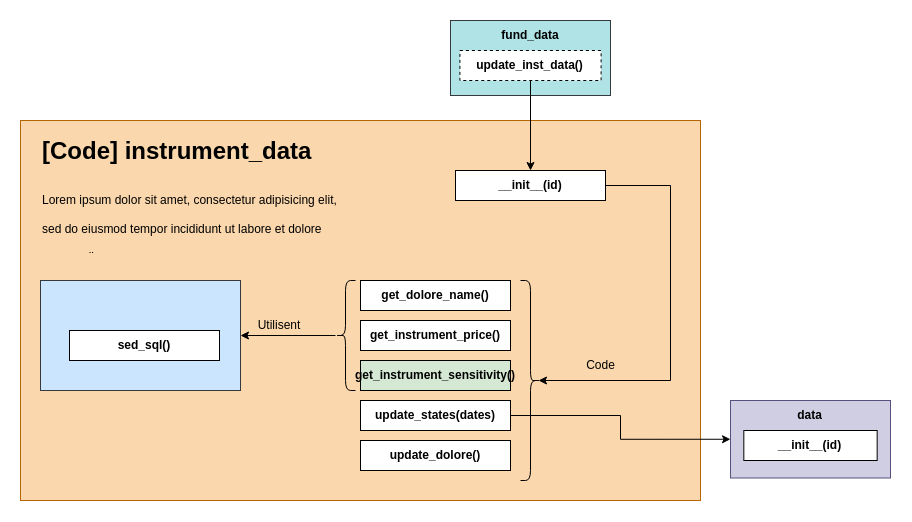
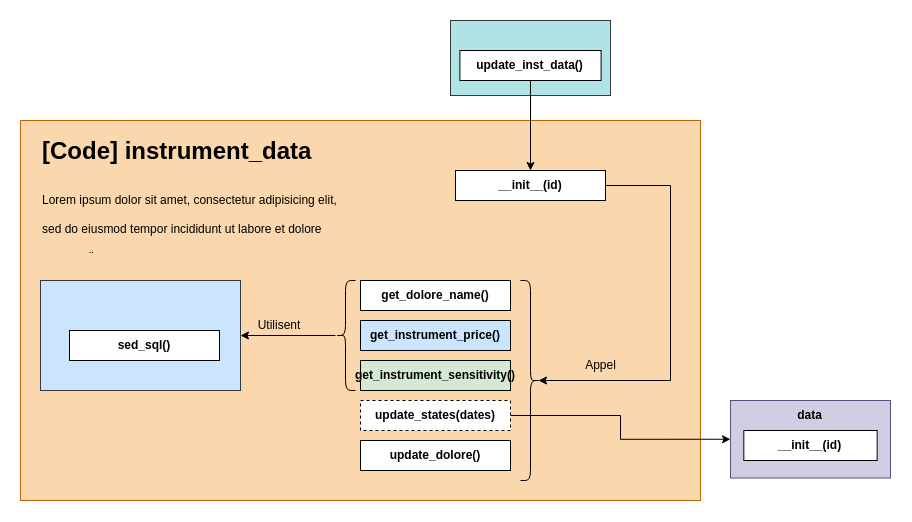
(531, 36) -> none
(531, 66) -> (531, 66)
(436, 336) -> (436, 336)
(601, 366) -> (601, 366)
(436, 416) -> (436, 416)
